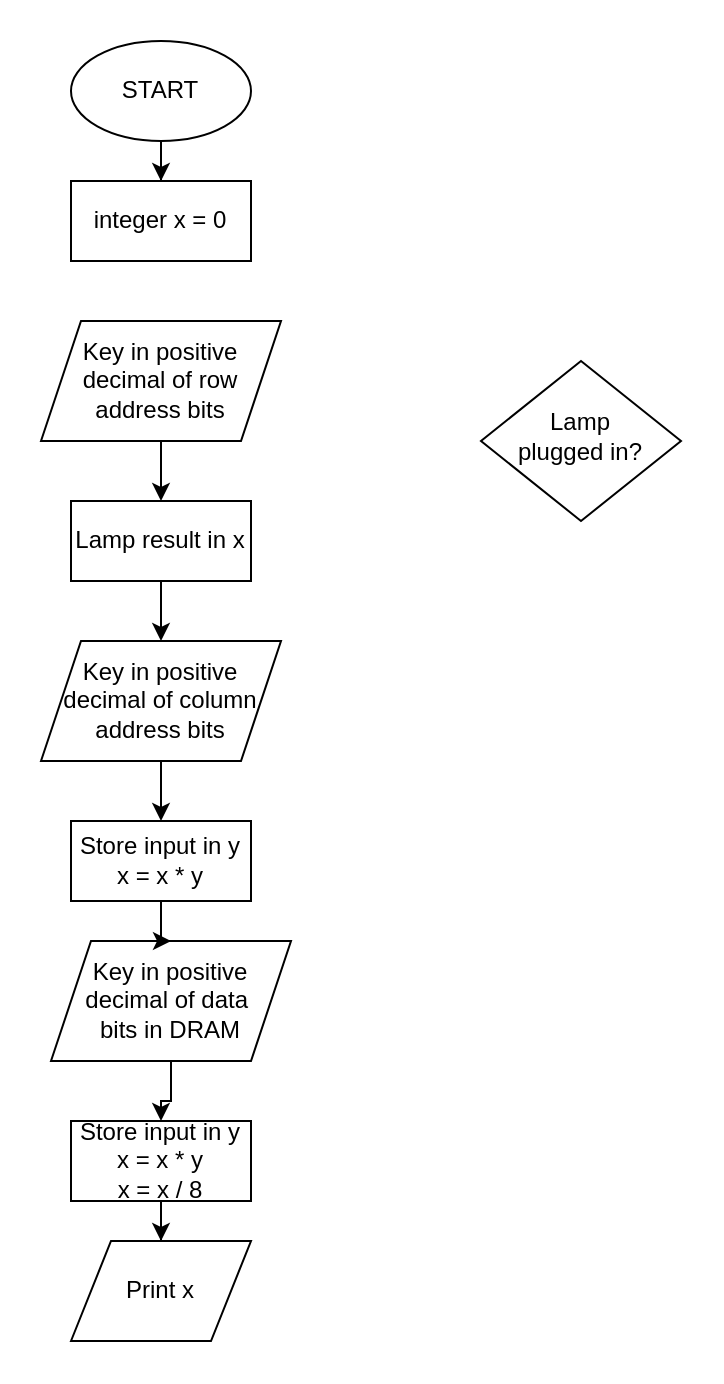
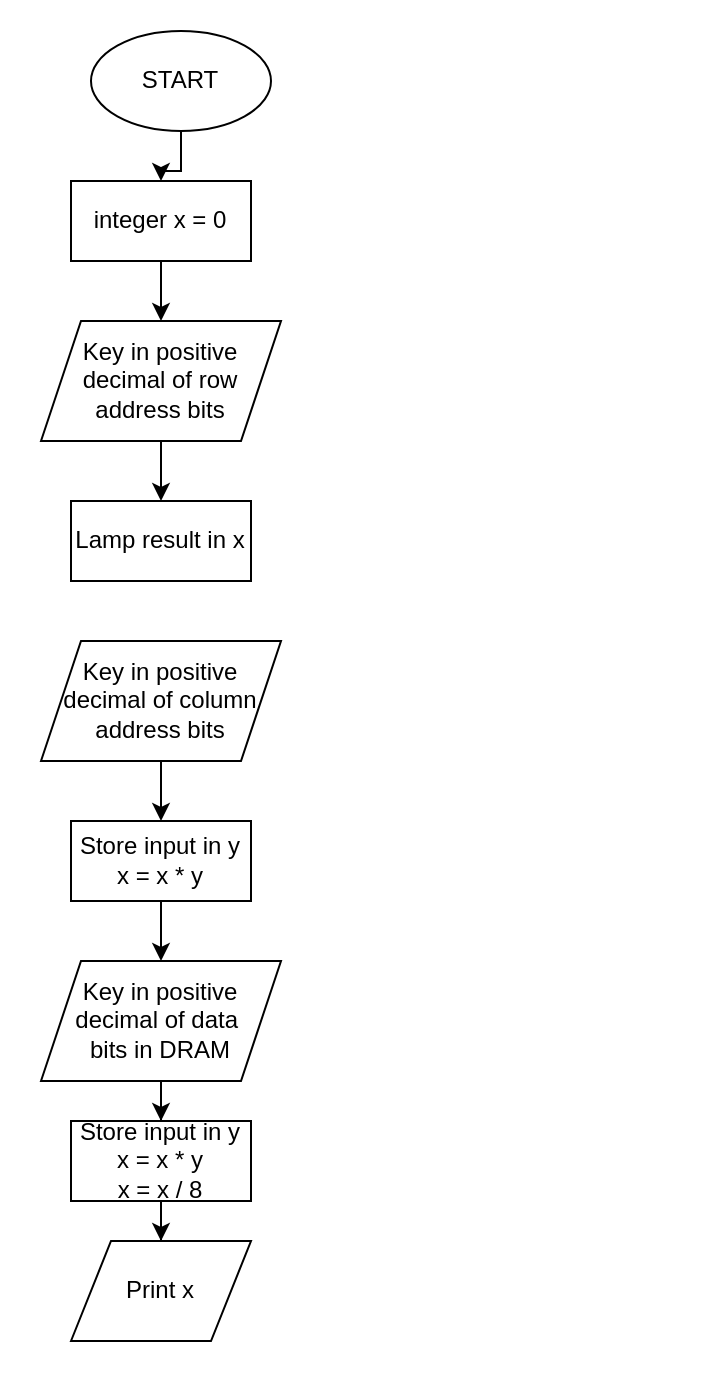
(161, 91) -> (181, 81)
none -> (161, 298)
(581, 441) -> none
(161, 618) -> none
(171, 1001) -> (161, 1021)
